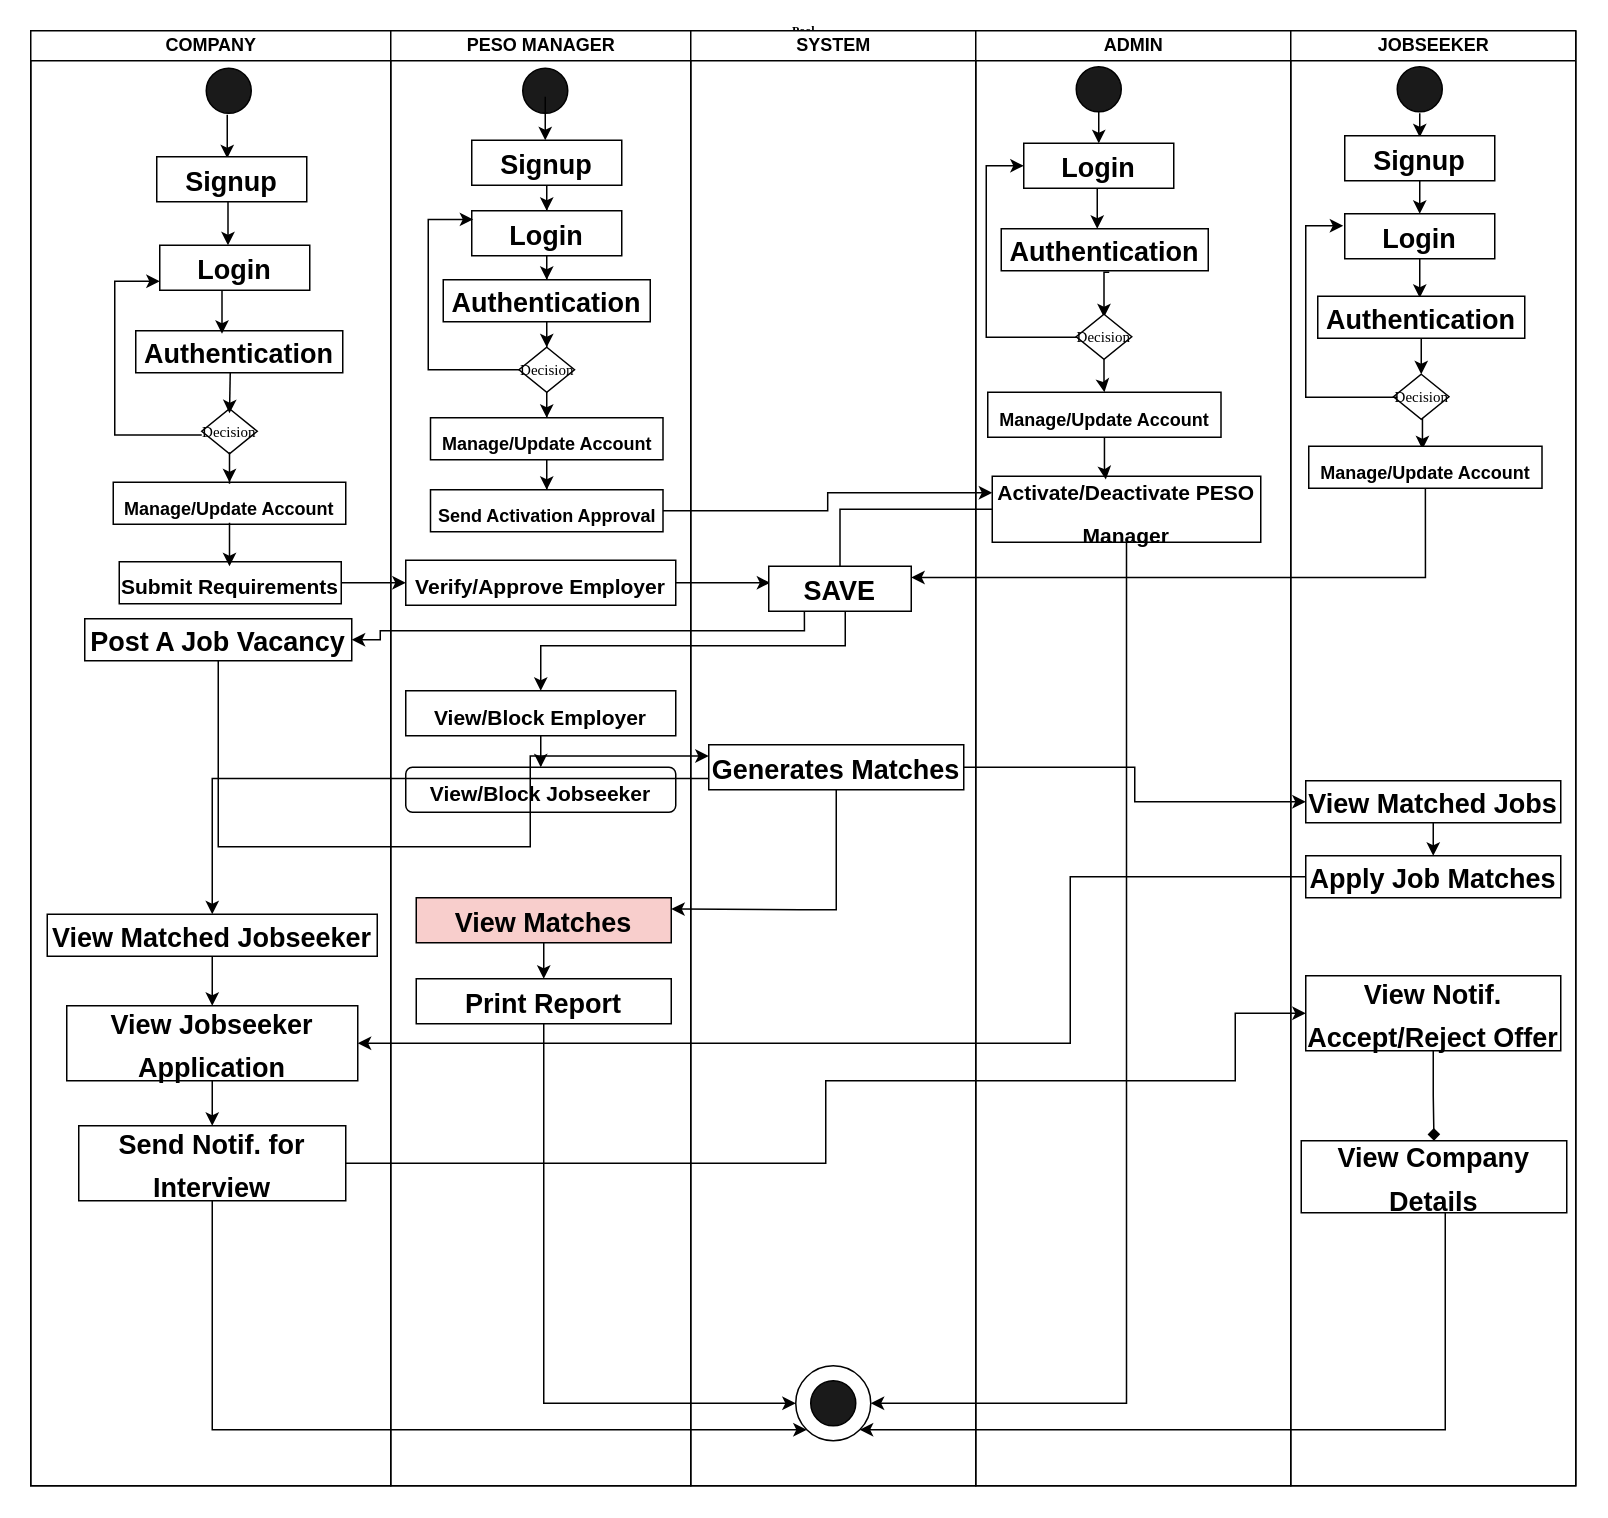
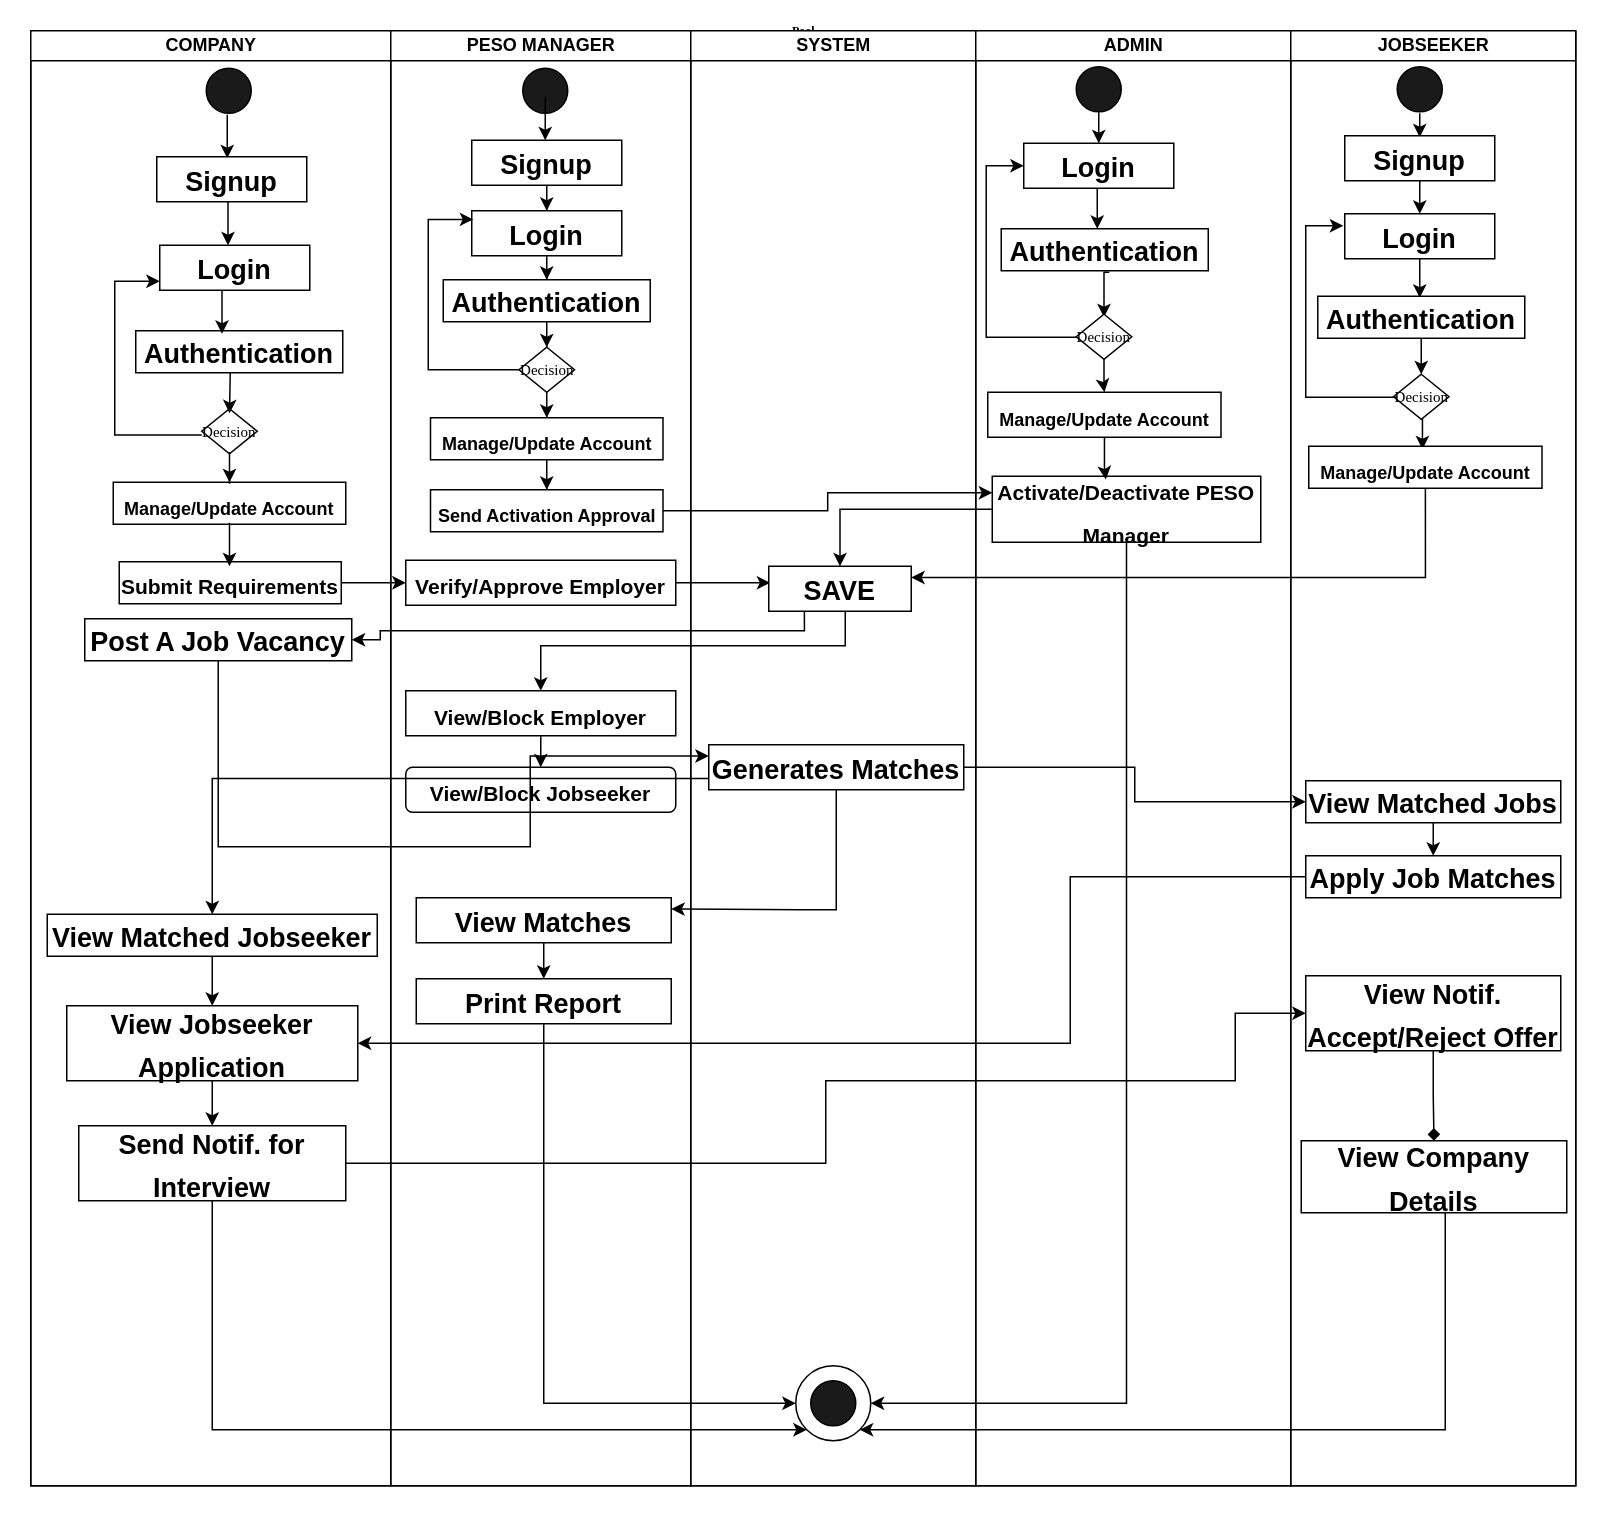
(840, 558) -> (840, 555)
(544, 920) -> (544, 920)
